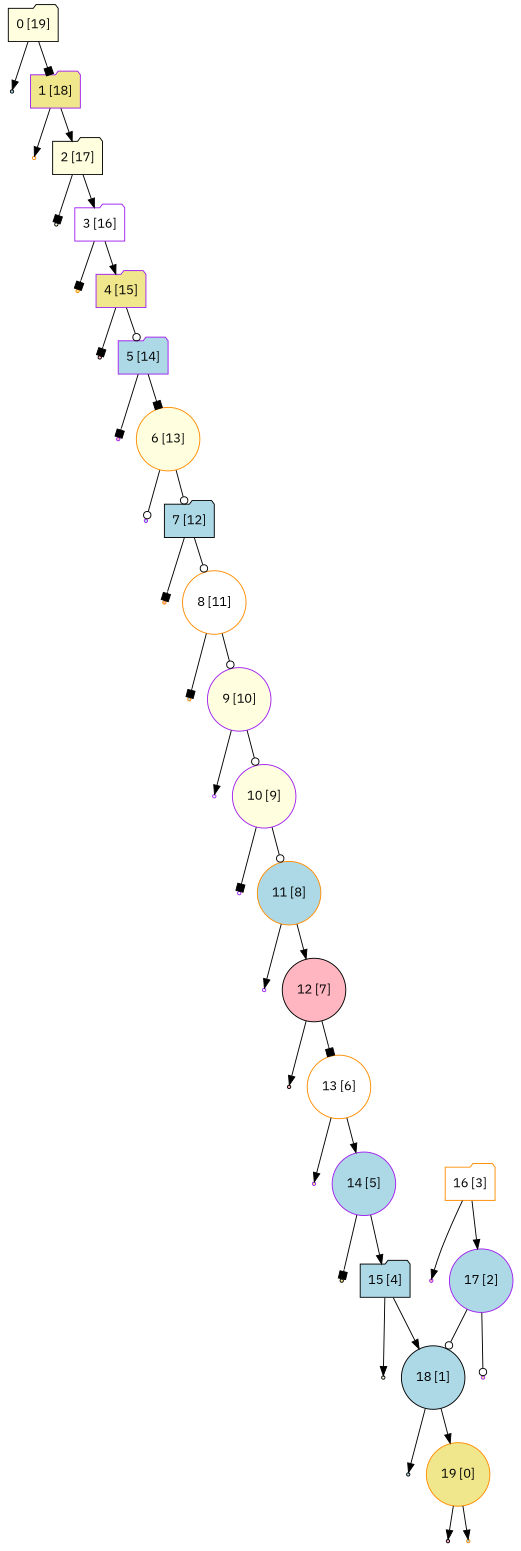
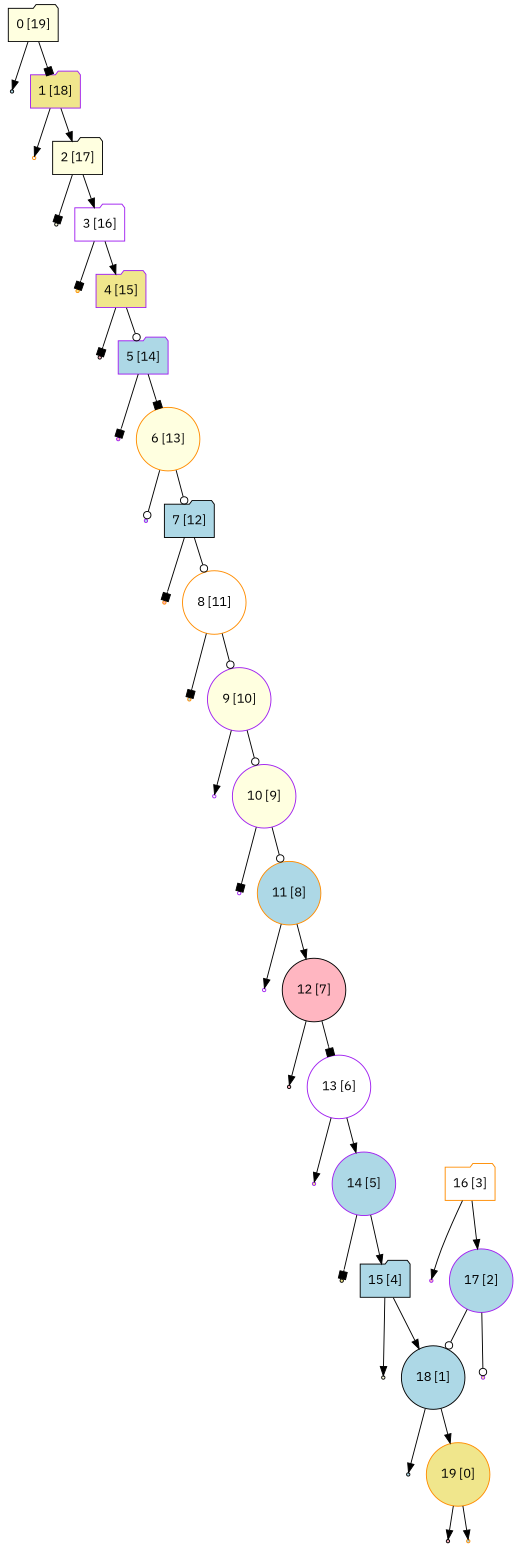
(339, 1087) -> (339, 1087)
